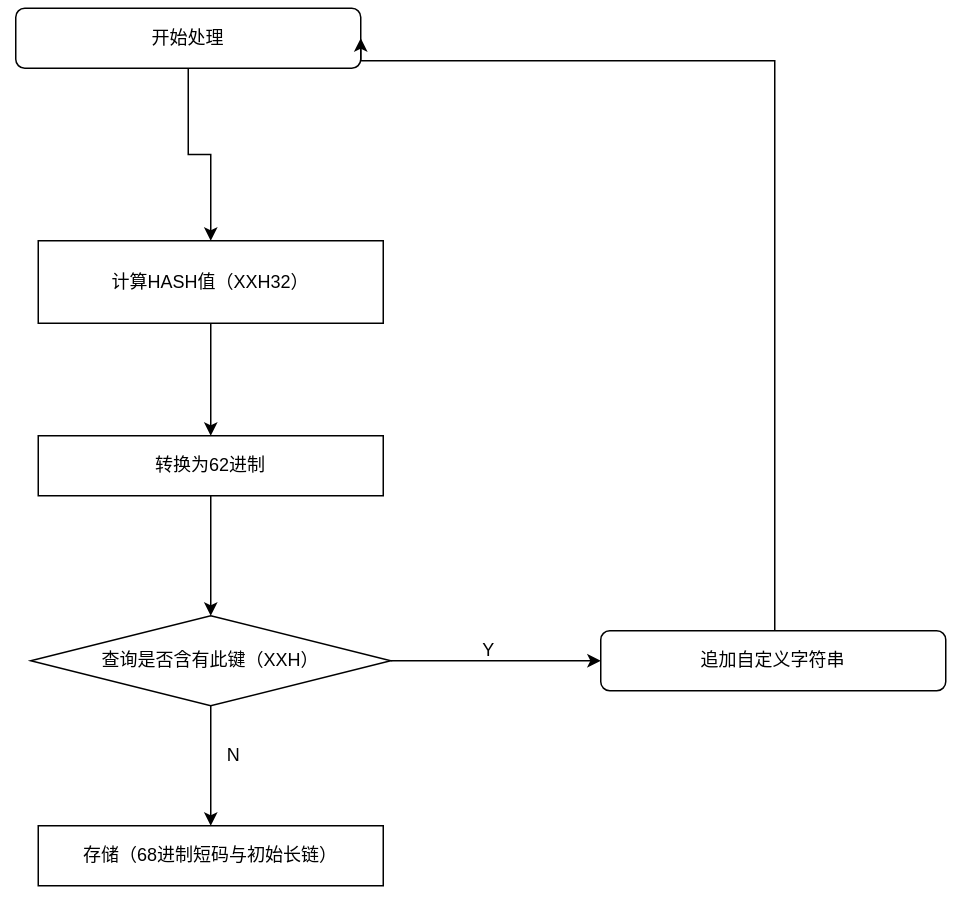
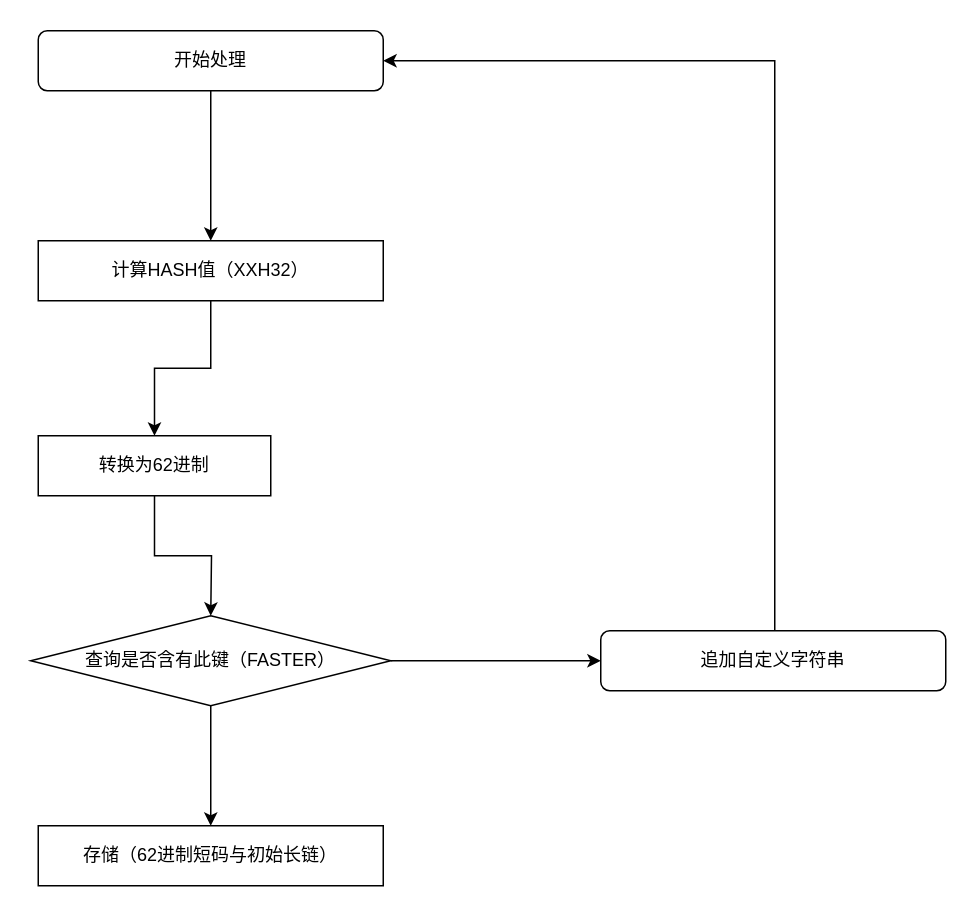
(188, 38) -> (211, 61)
(211, 282) -> (211, 271)
(211, 466) -> (155, 466)
(488, 650) -> none
(211, 661) -> (211, 661)
(233, 755) -> none
(211, 856) -> (211, 856)
